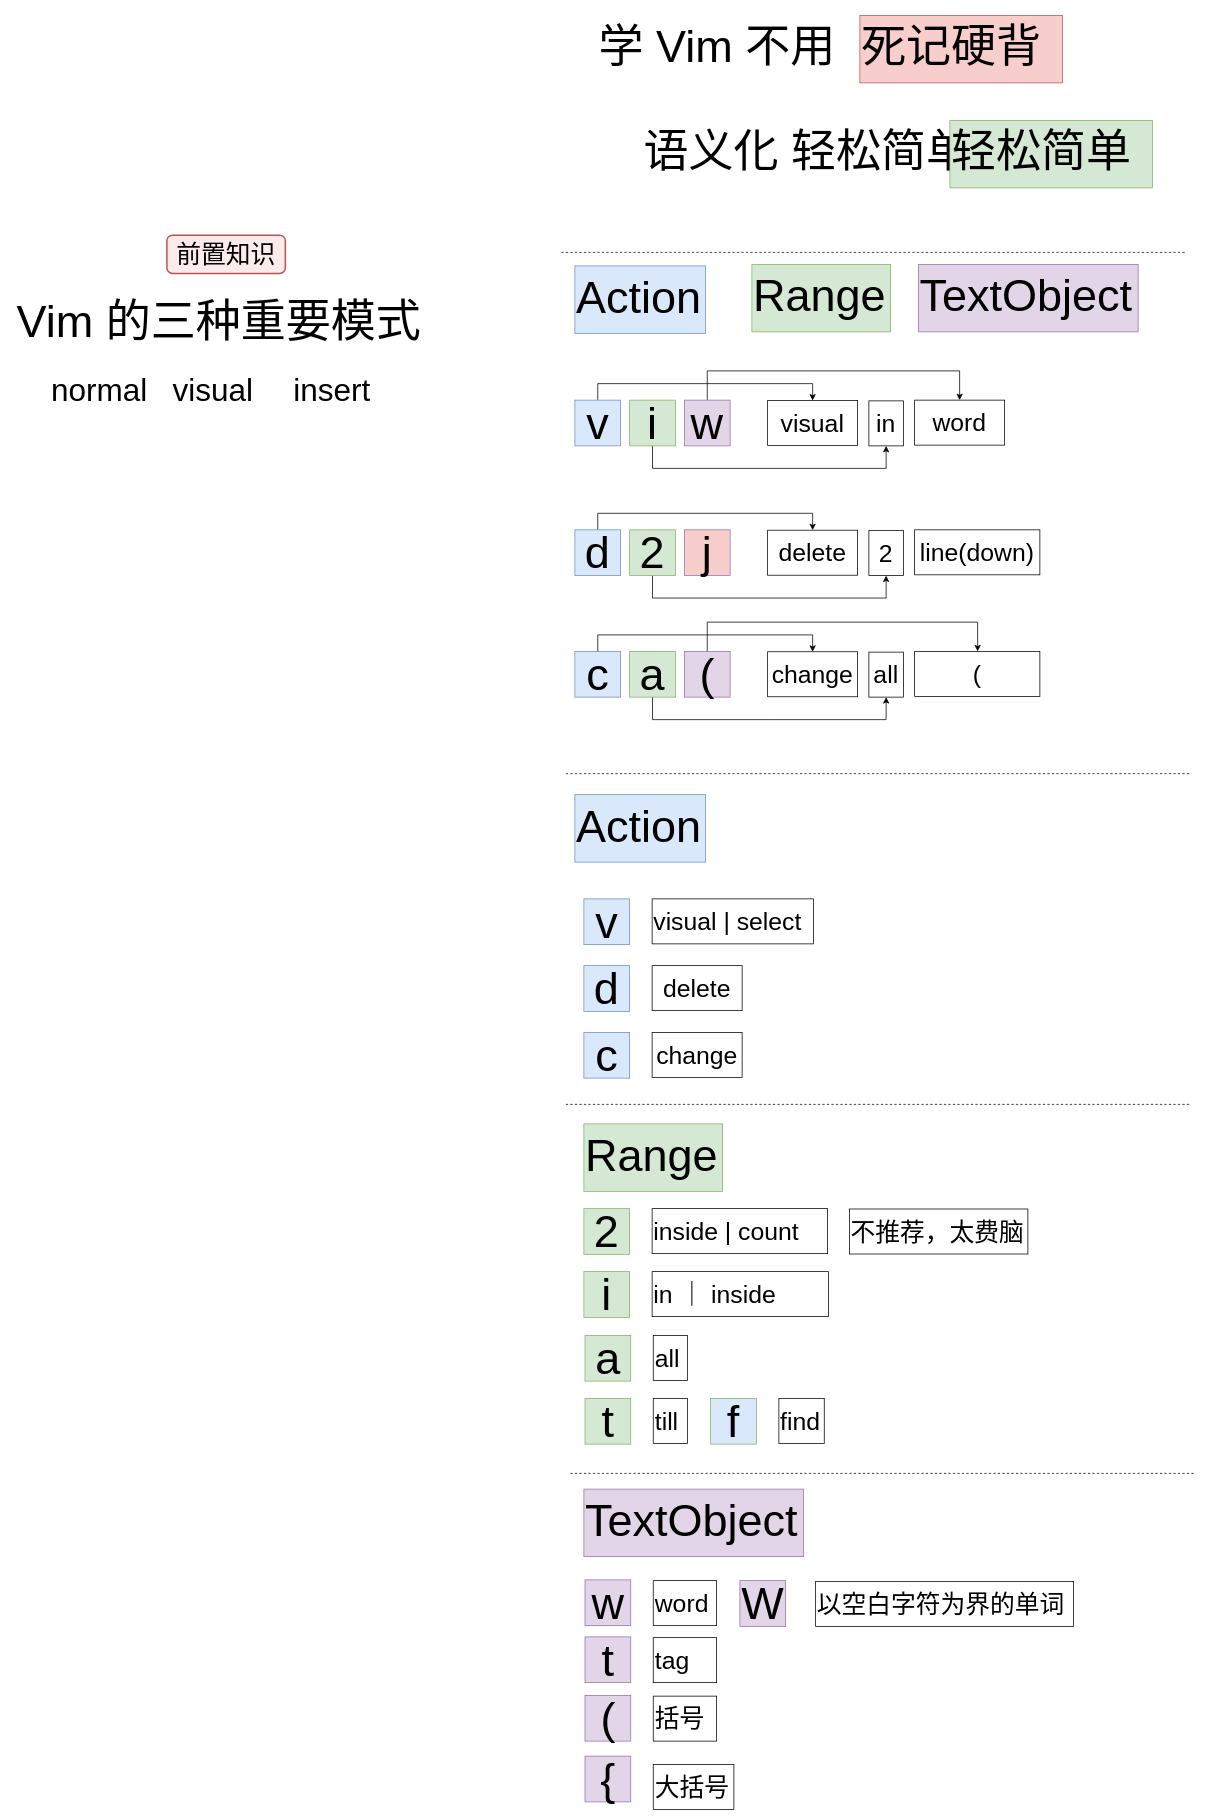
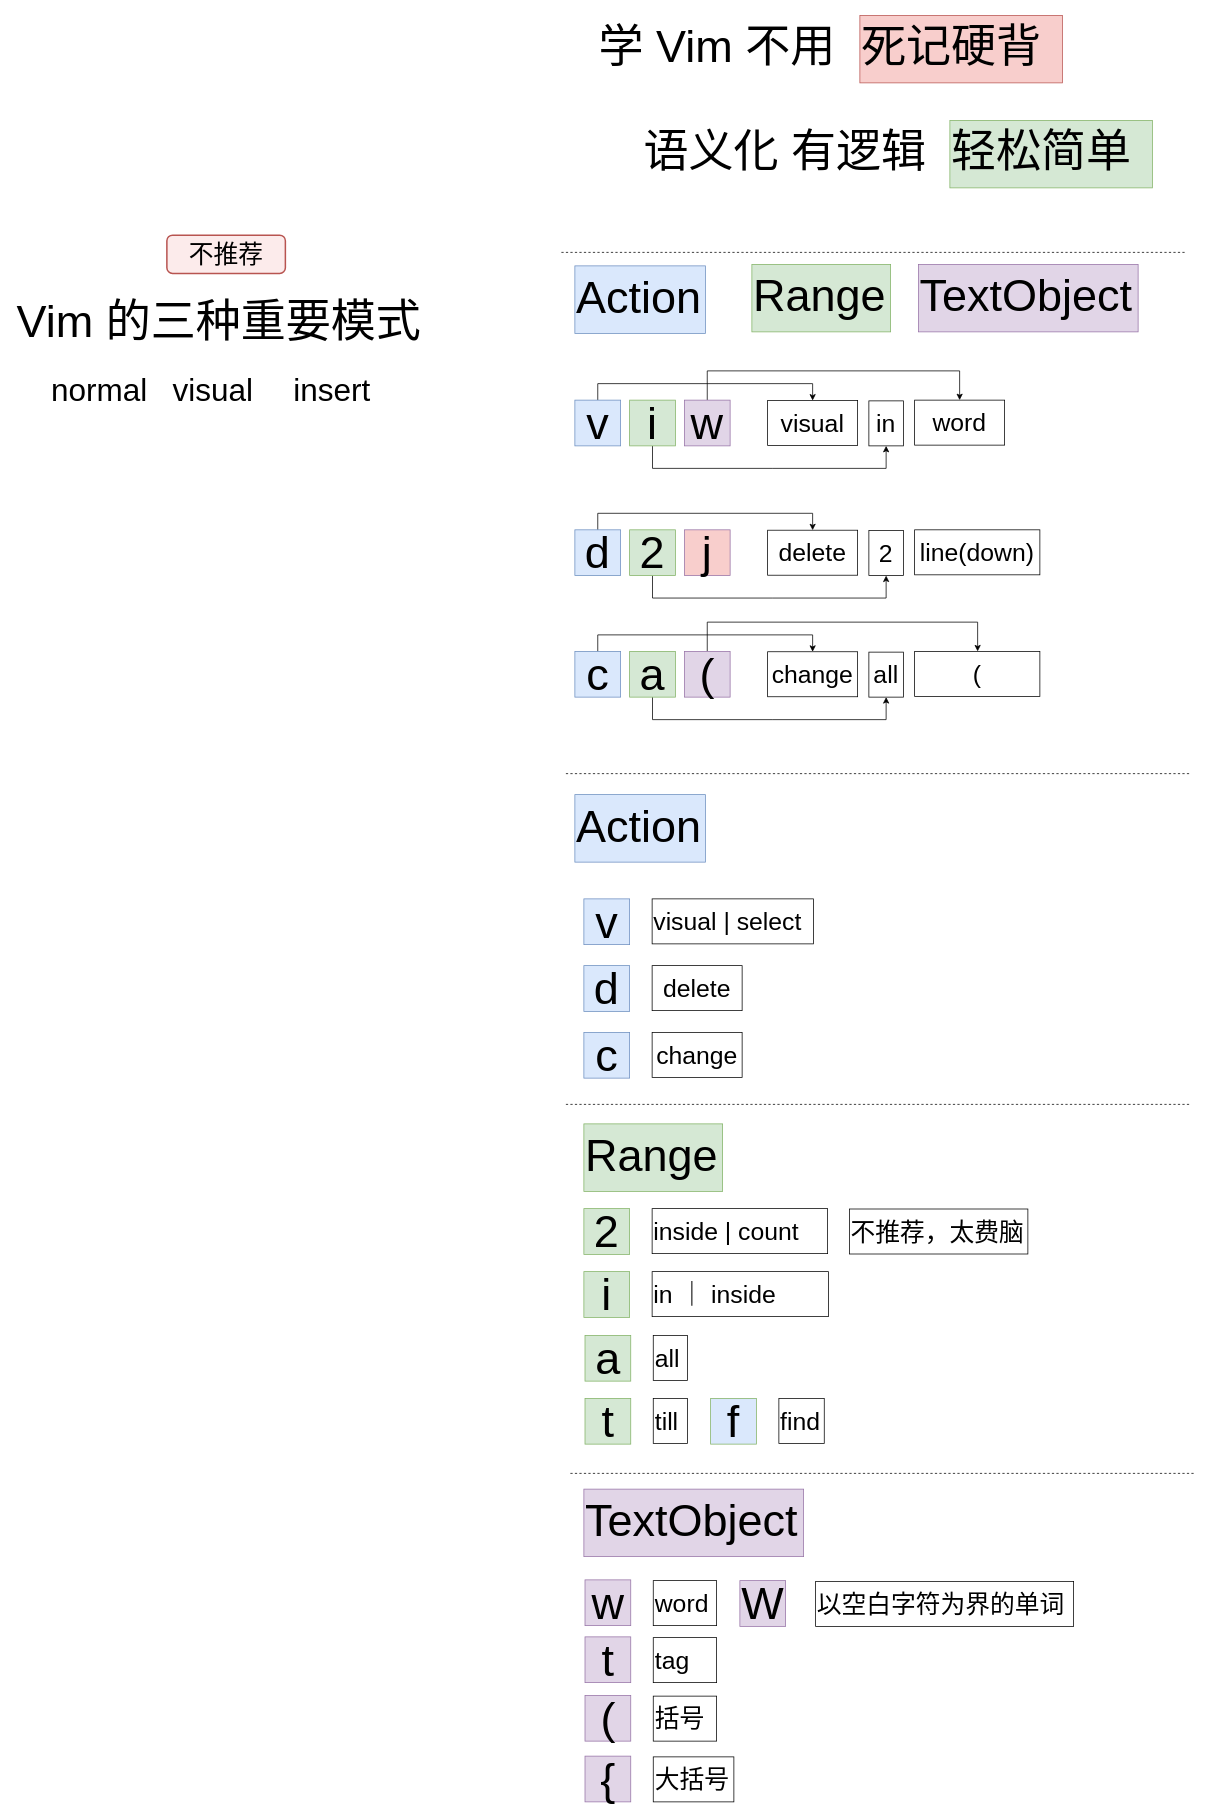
(808, 153) -> (786, 153)
(226, 255) -> (226, 255)
(694, 1787) -> (694, 1779)
